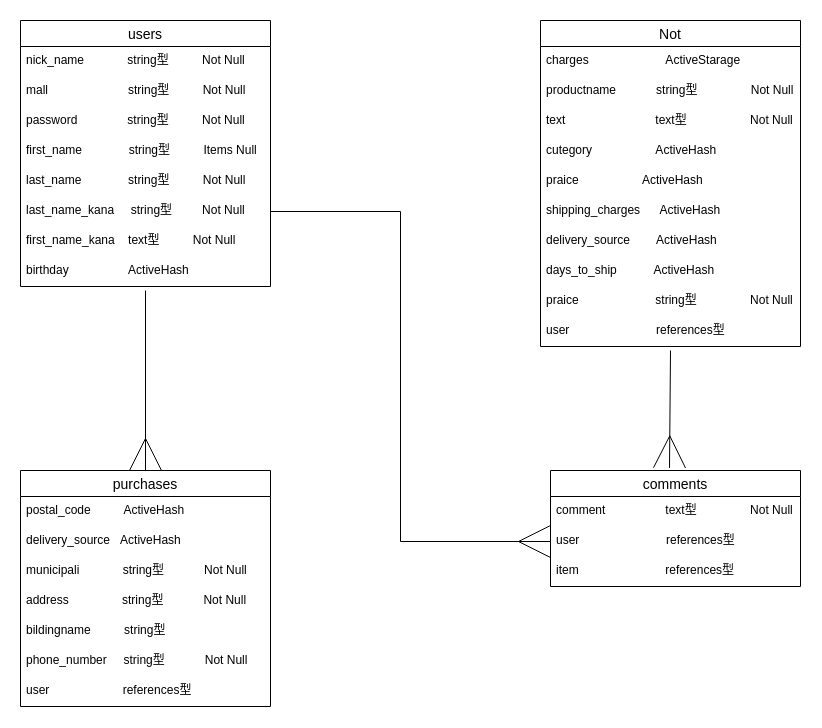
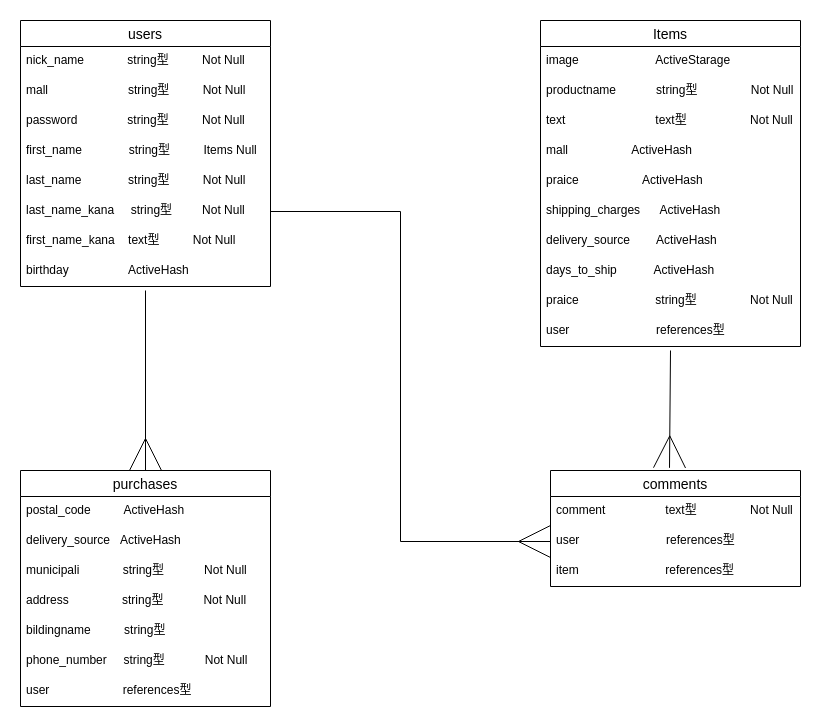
(670, 34) -> (670, 34)
(672, 60) -> (663, 60)
(655, 150) -> (638, 150)
